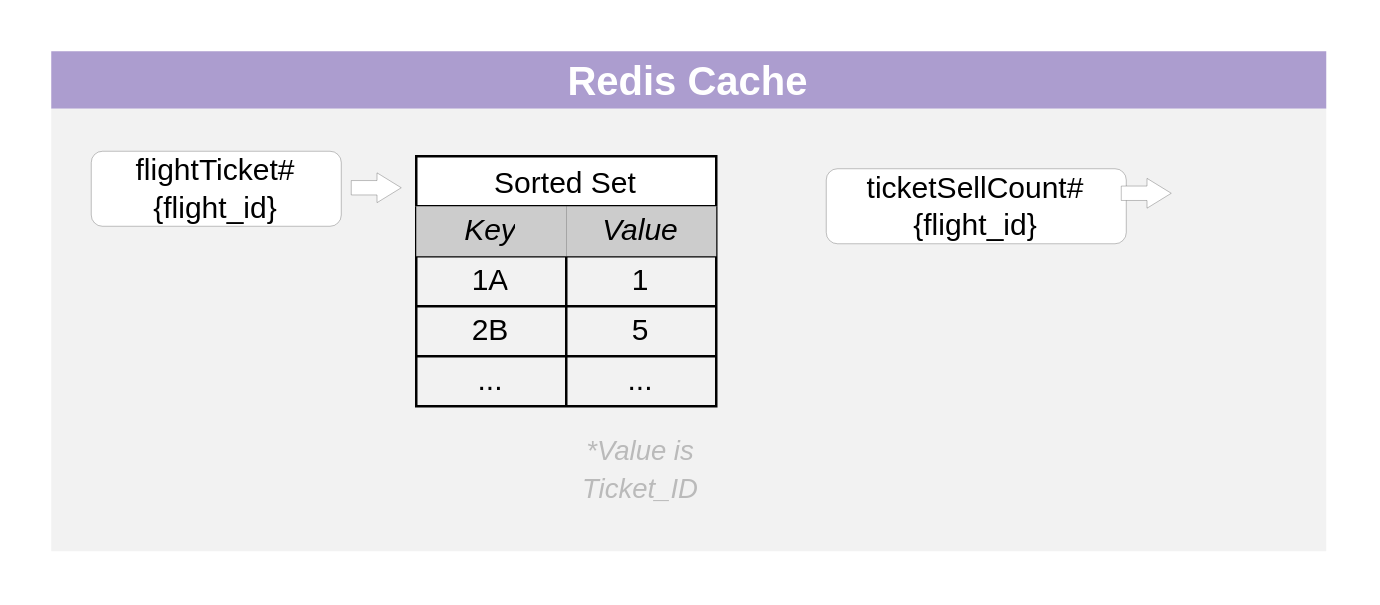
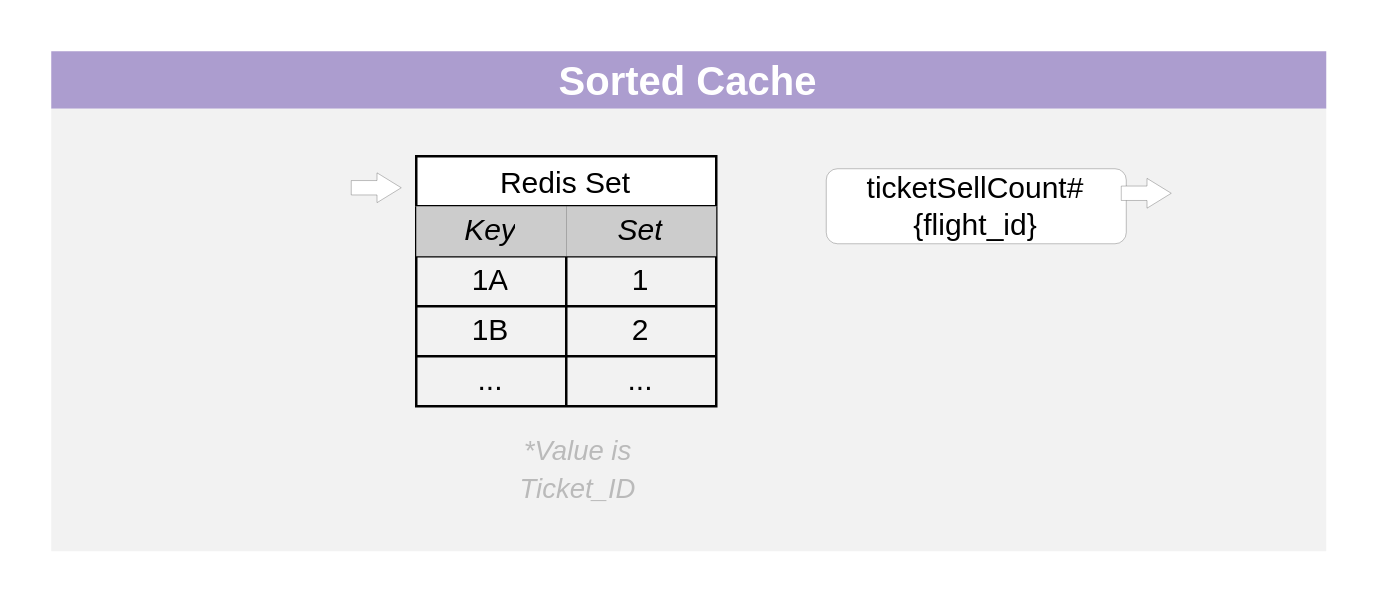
(689, 81) -> (689, 81)
(565, 183) -> (565, 183)
(216, 189) -> none
(641, 231) -> (641, 231)
(491, 331) -> (491, 331)
(641, 331) -> (641, 331)
(641, 469) -> (579, 469)
